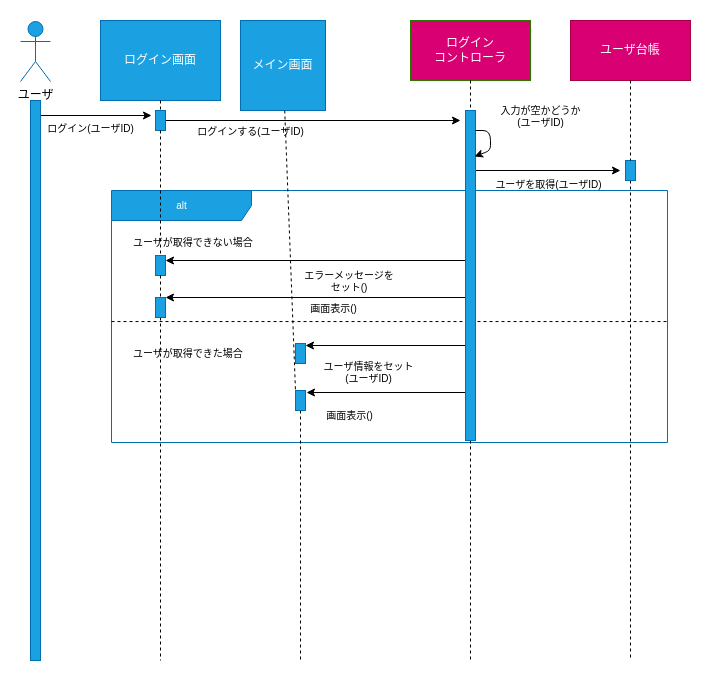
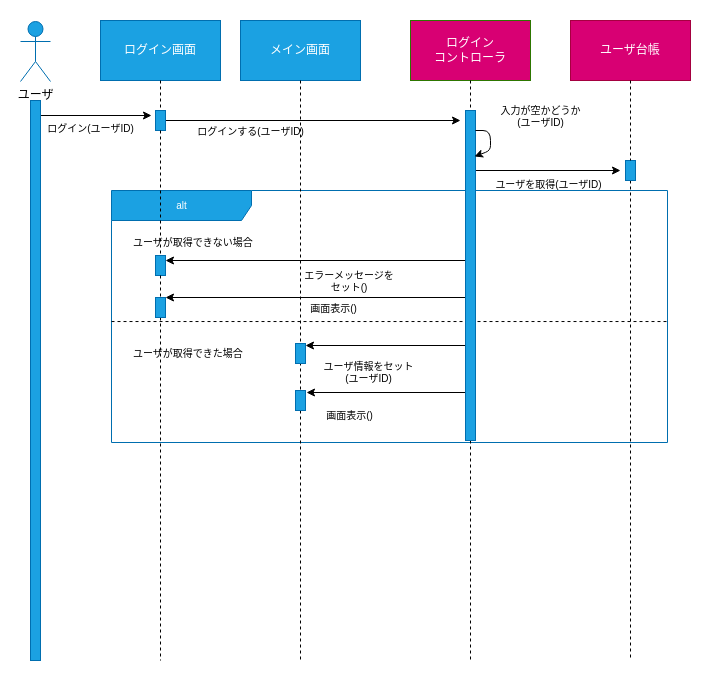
(161, 61) -> (161, 51)
(283, 66) -> (301, 51)
